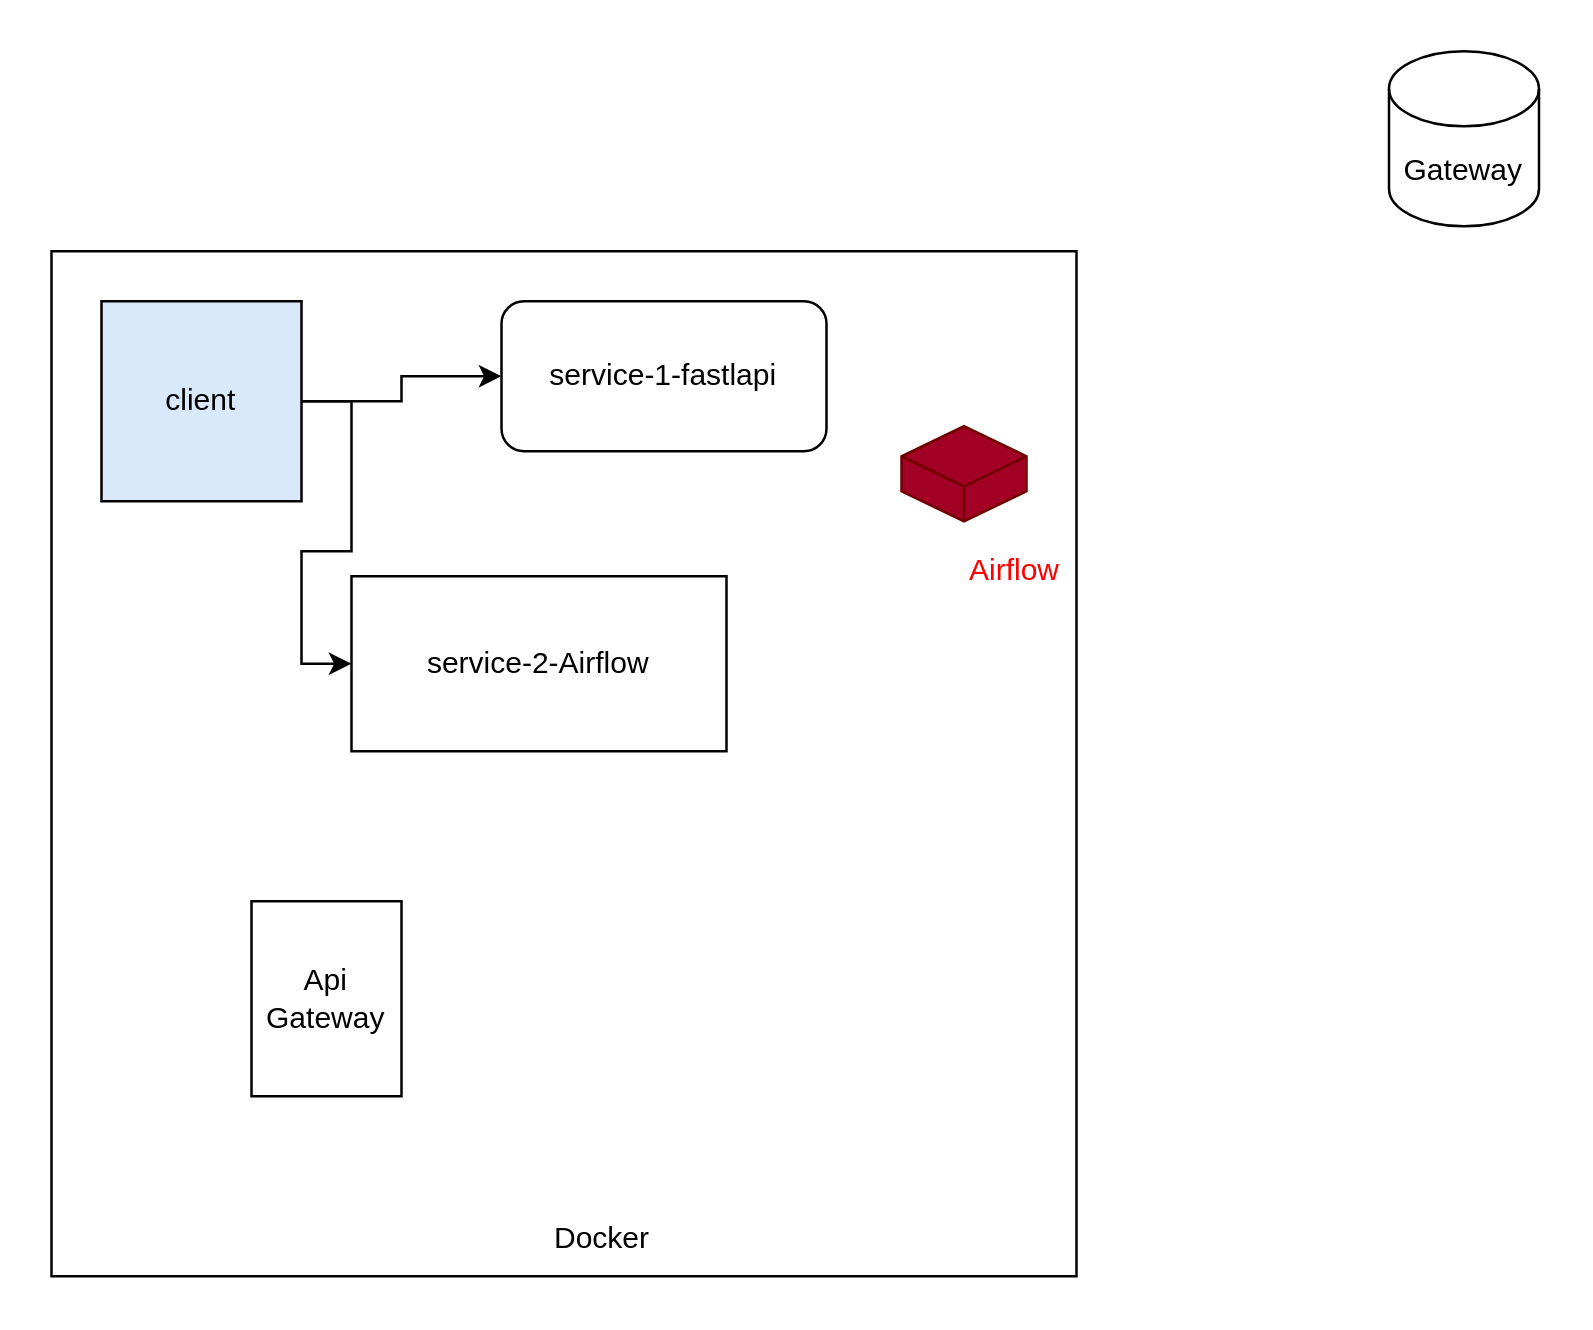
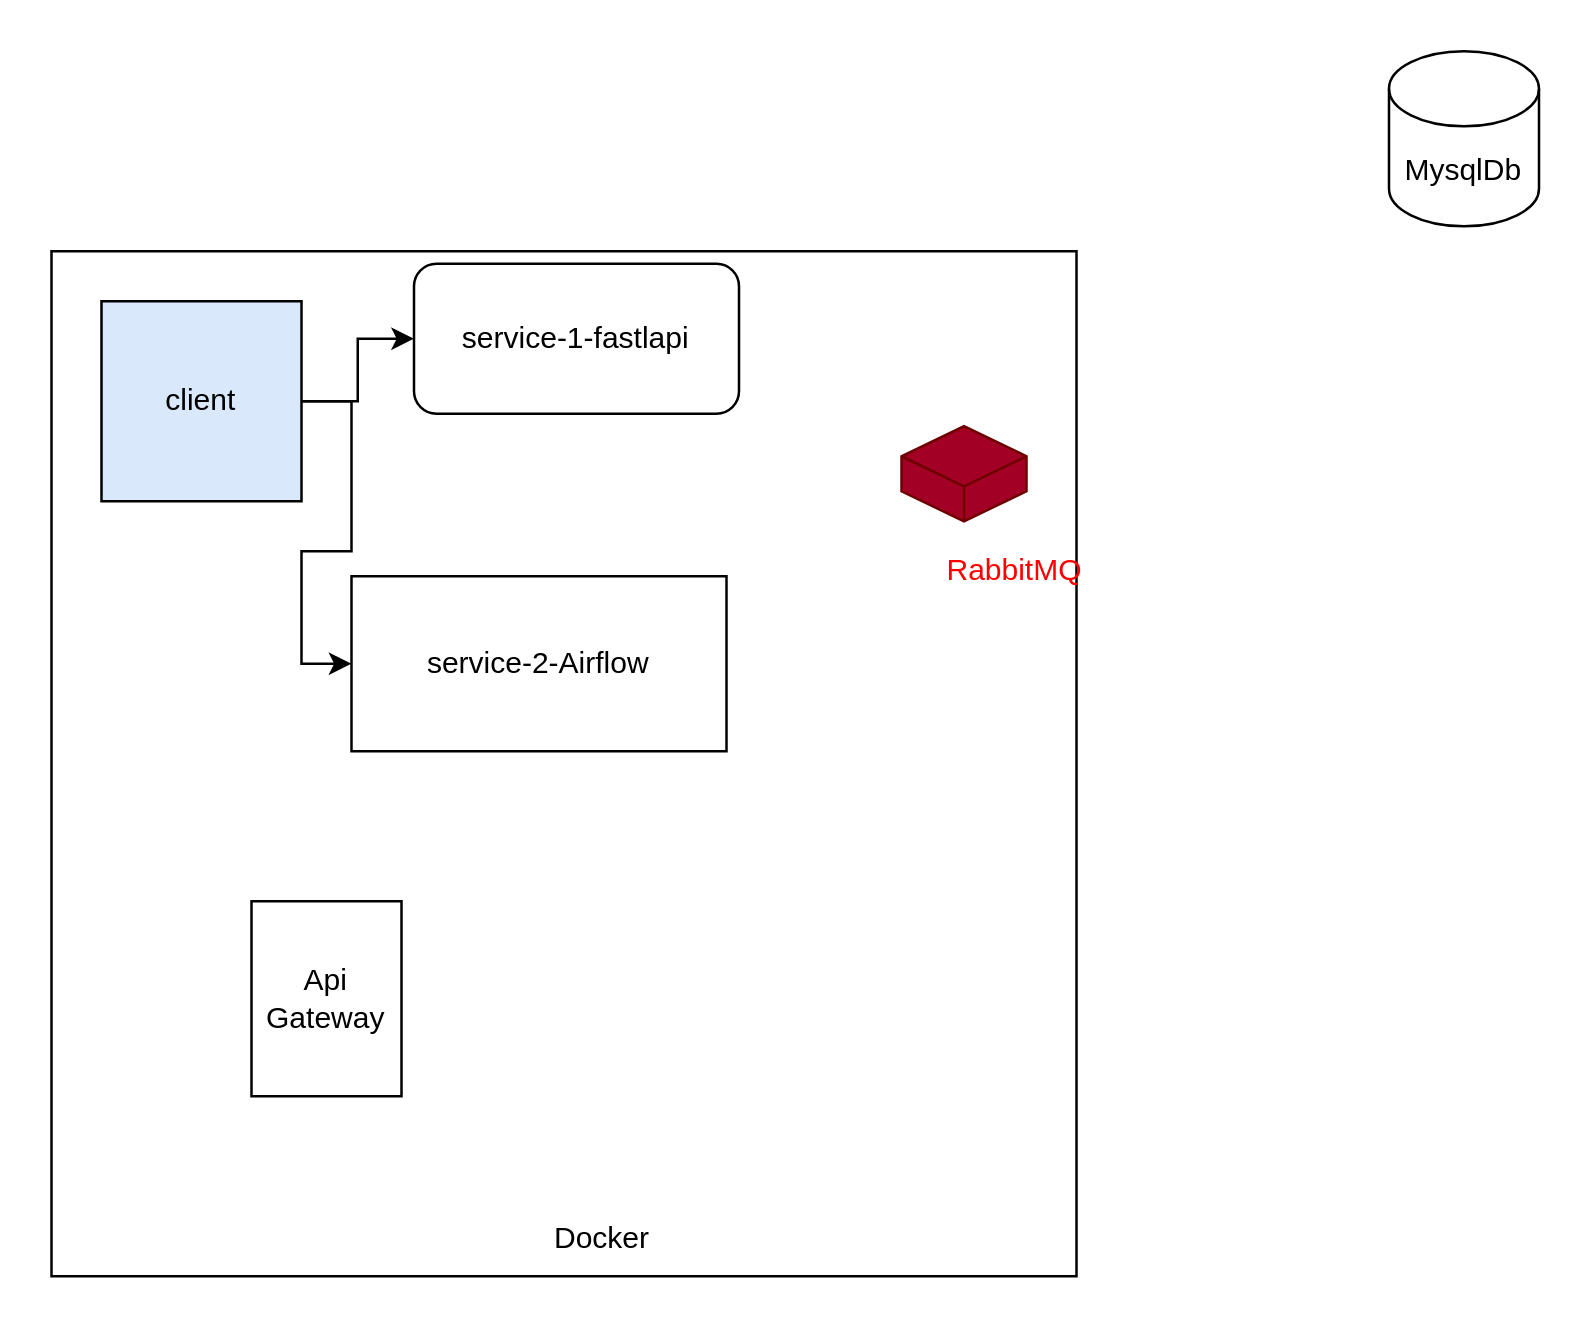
(1464, 171) -> (1464, 171)
(664, 376) -> (576, 339)
(1015, 571) -> (1015, 571)
